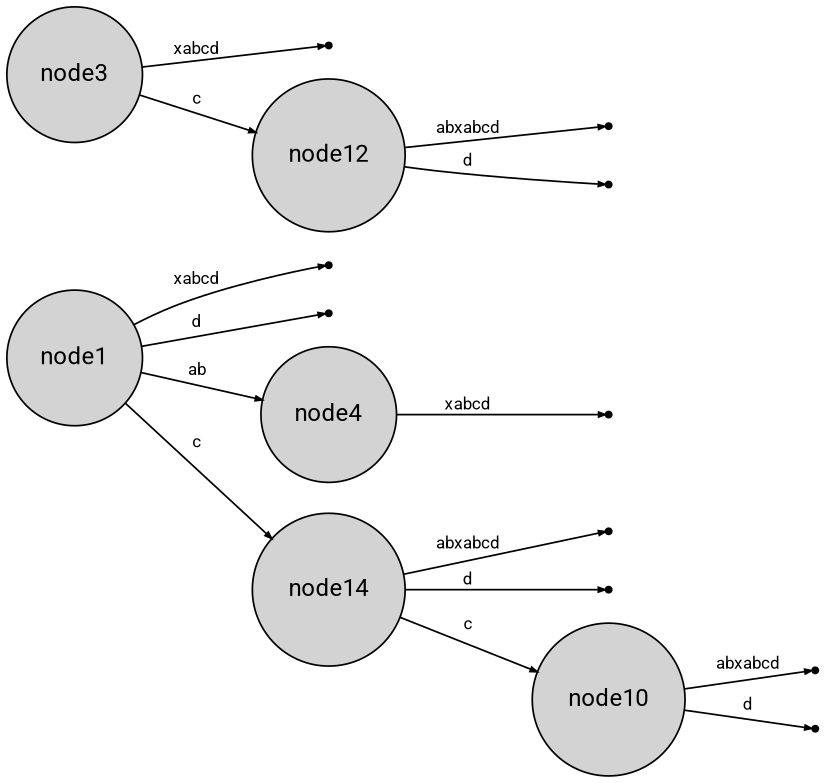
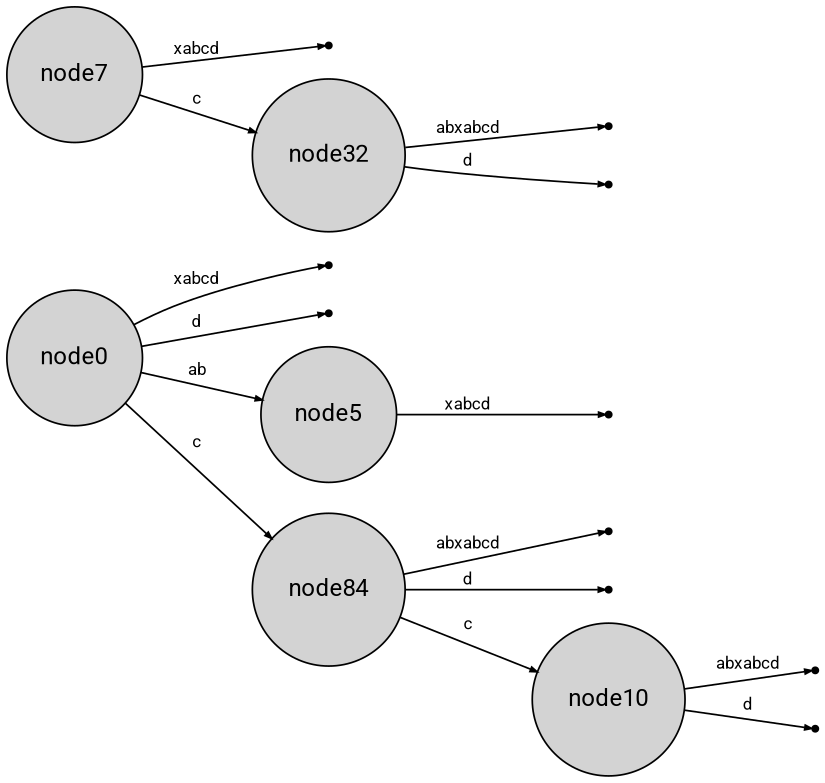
(75, 75) -> (75, 75)
(329, 155) -> (329, 155)
(75, 358) -> (75, 358)
(329, 415) -> (329, 415)
(329, 590) -> (329, 590)
